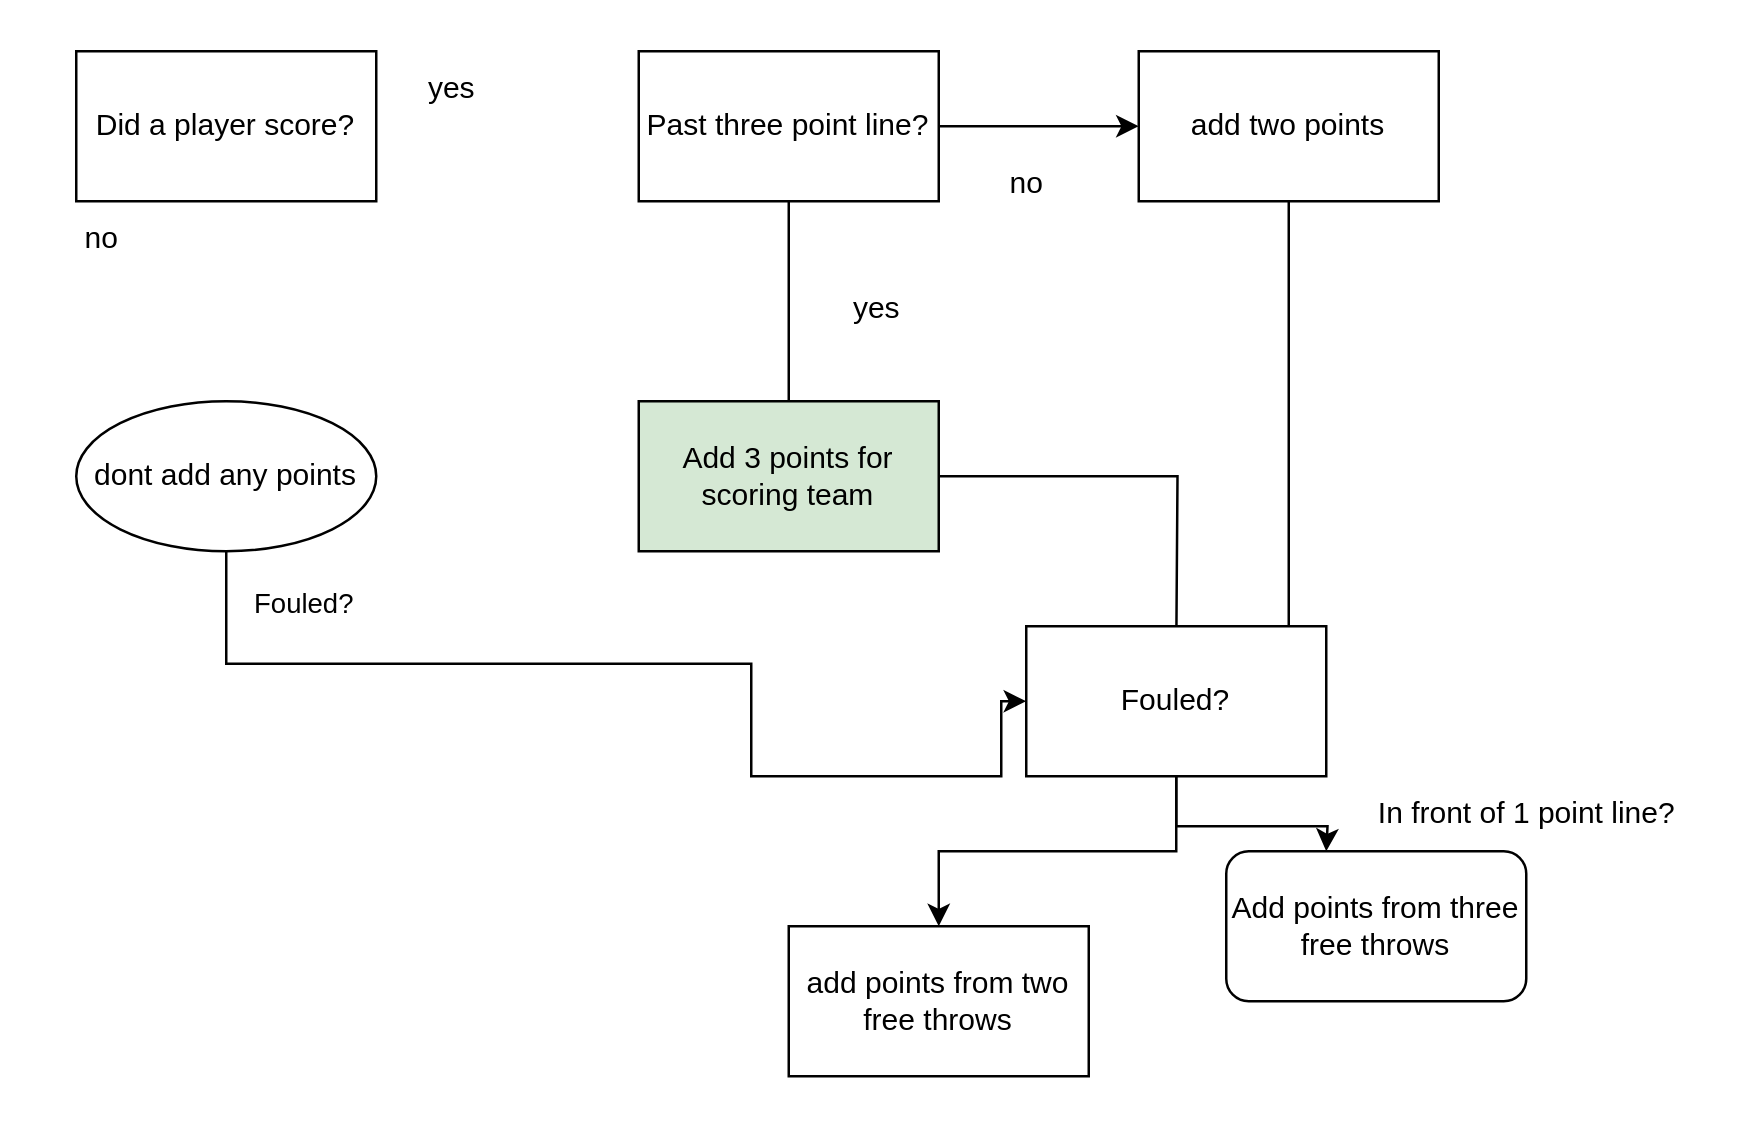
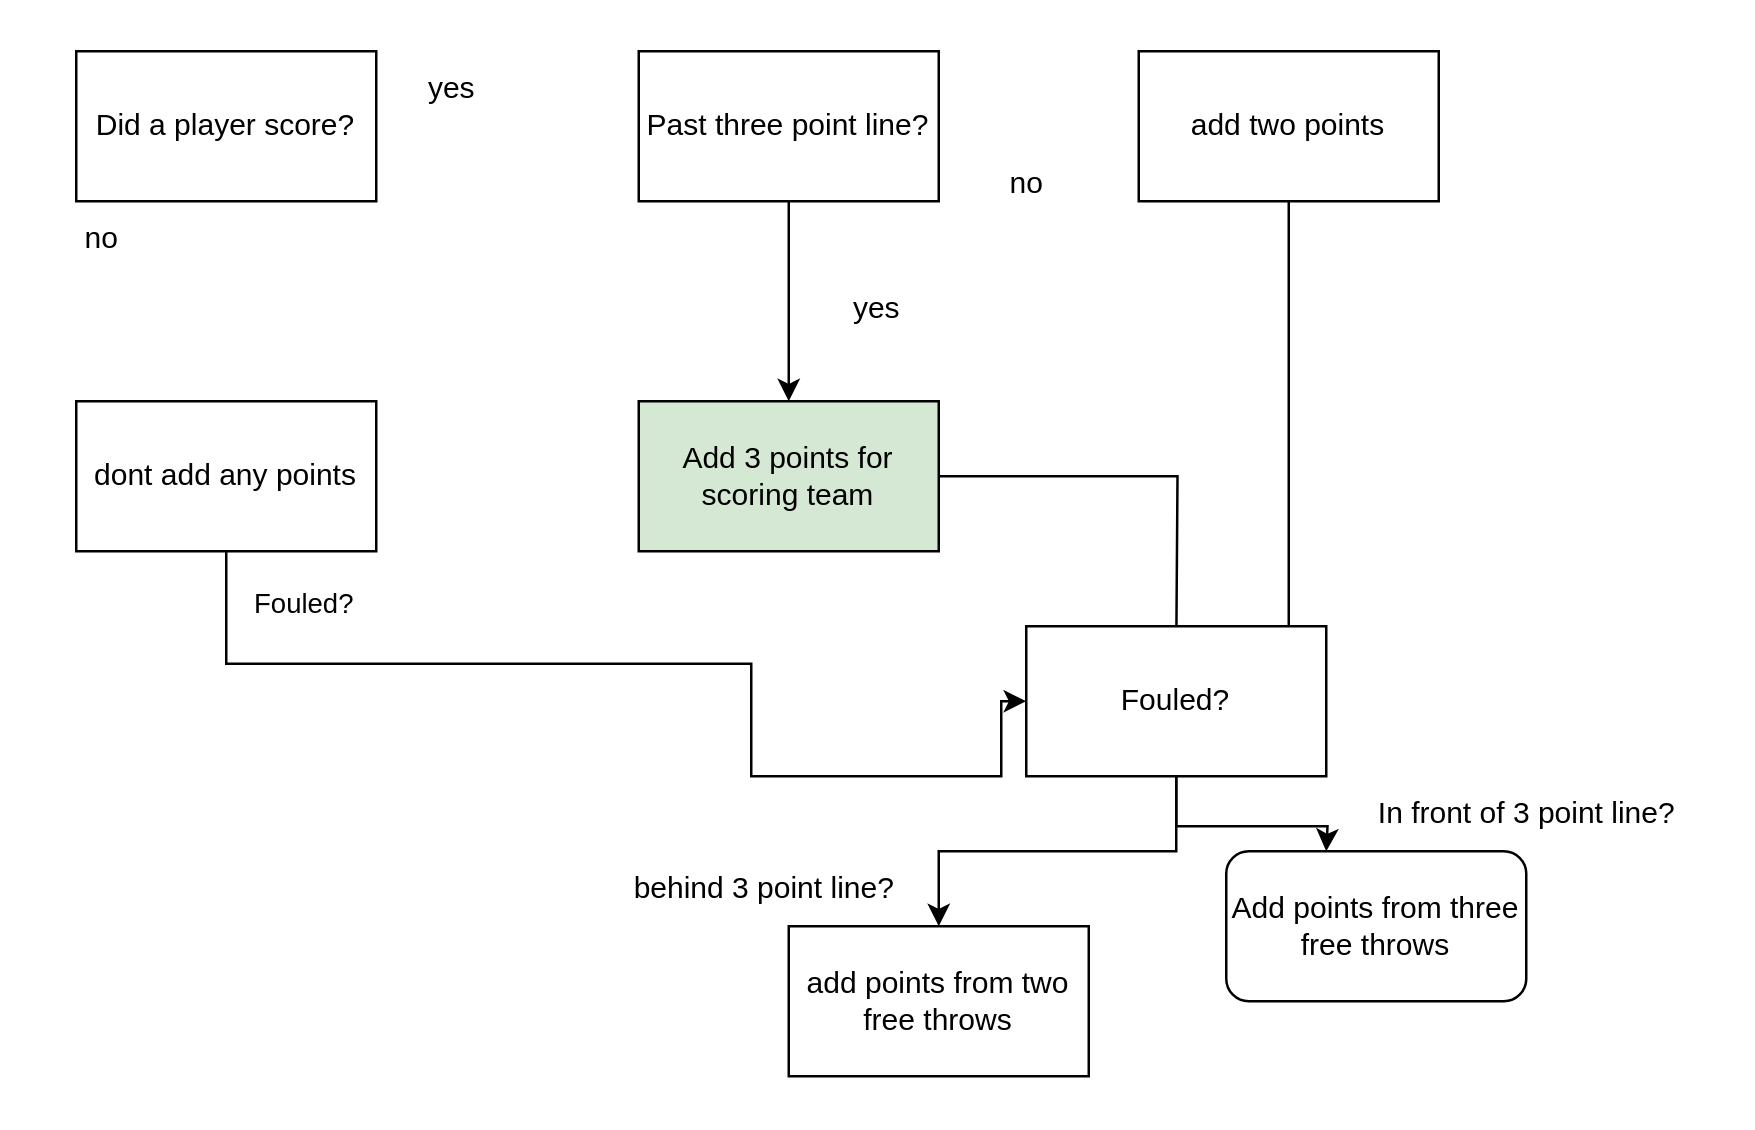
(1031, 126) -> none
(789, 390) -> (789, 383)
(226, 476) -> (226, 476)
(1528, 814) -> (1528, 814)
none -> (764, 889)
